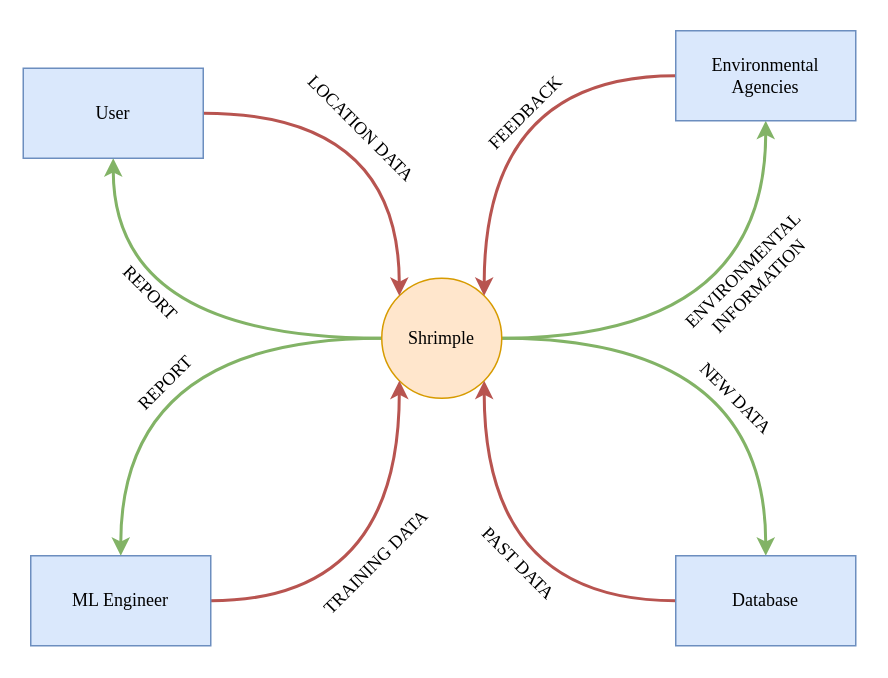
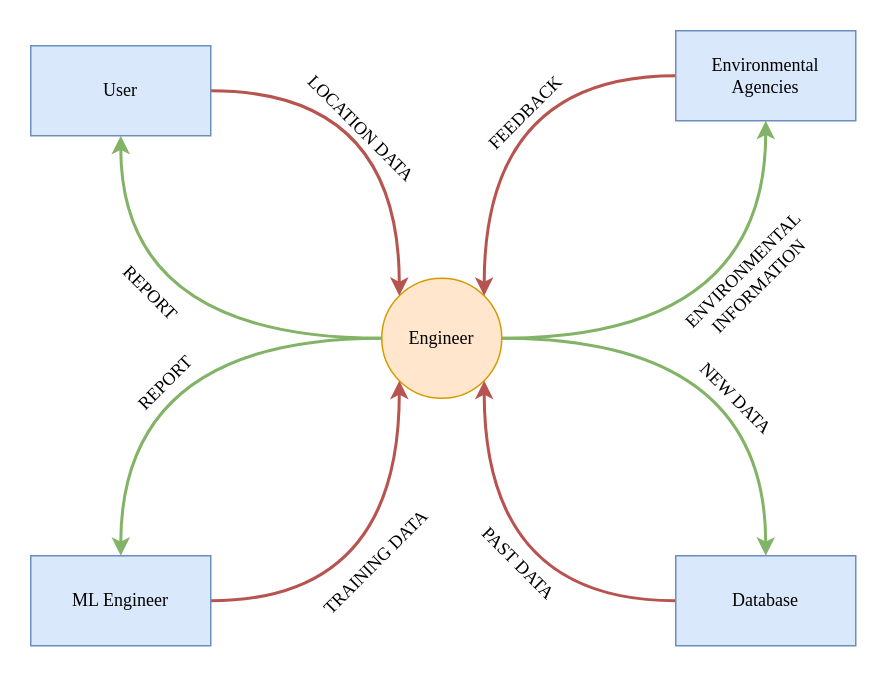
(113, 113) -> (121, 91)
(442, 338) -> (442, 338)
